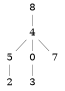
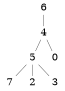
(32, 8) -> (44, 8)
(44, 45) -> (21, 70)
(32, 70) -> (44, 70)
